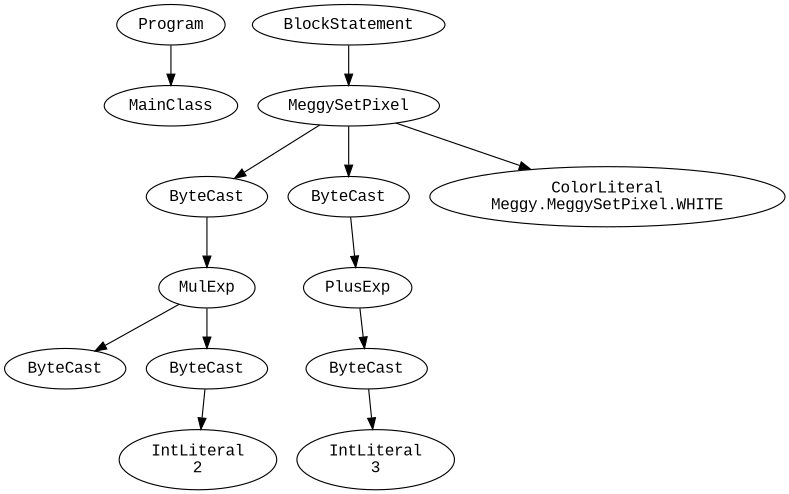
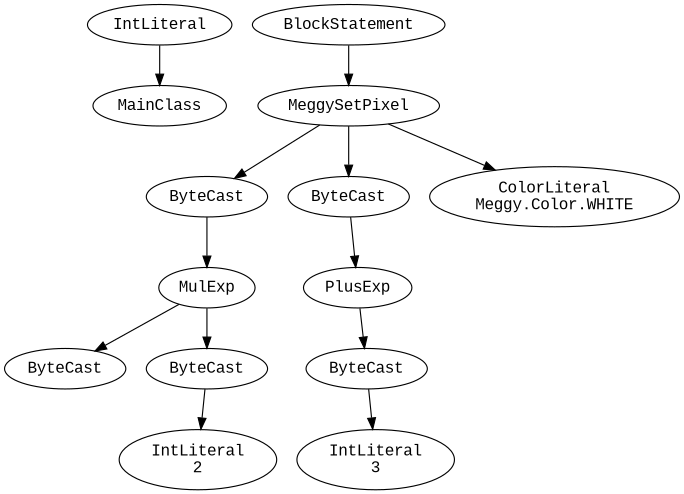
(171, 25) -> (160, 25)
(607, 197) -> (555, 197)
